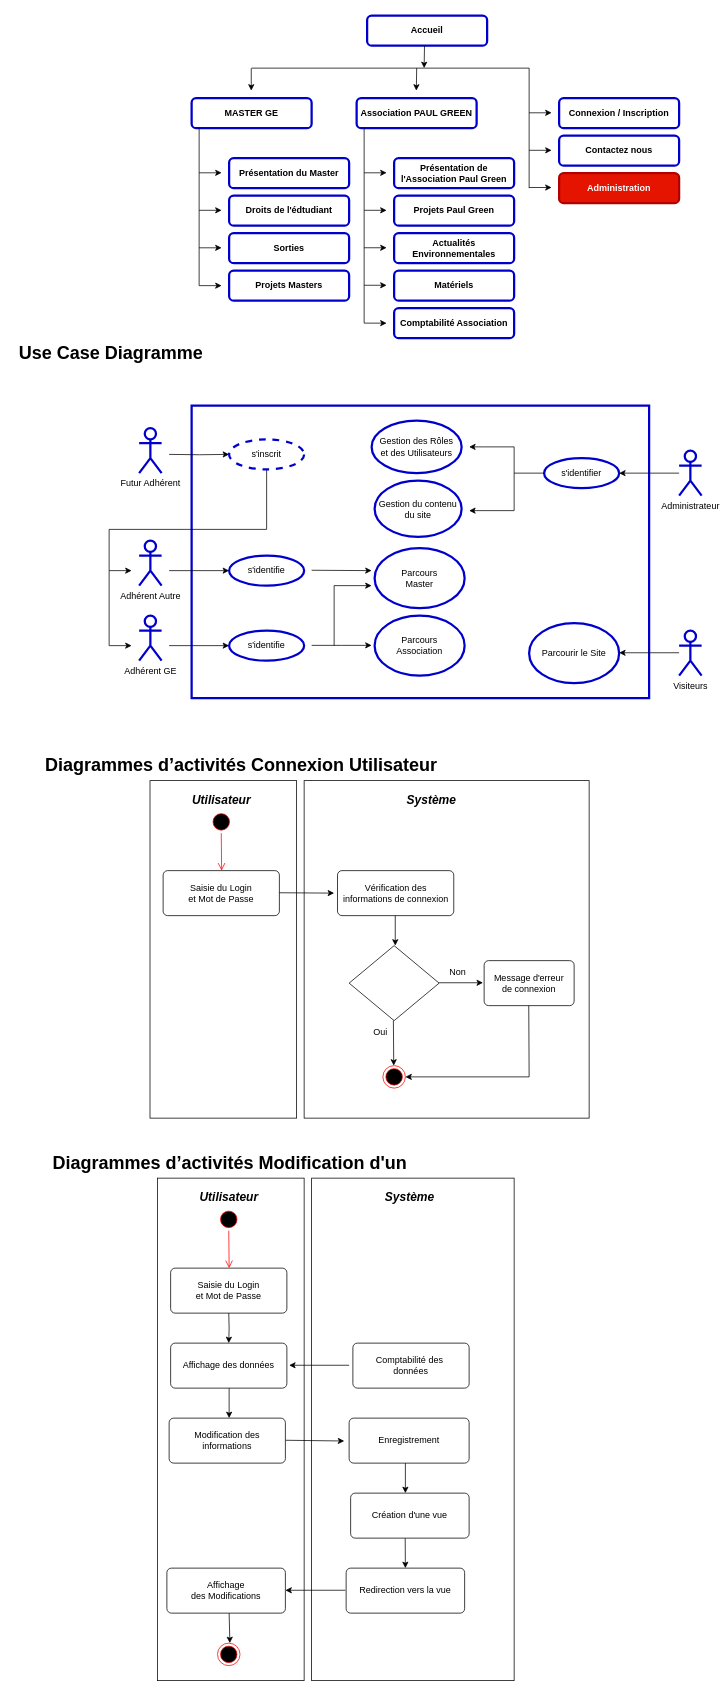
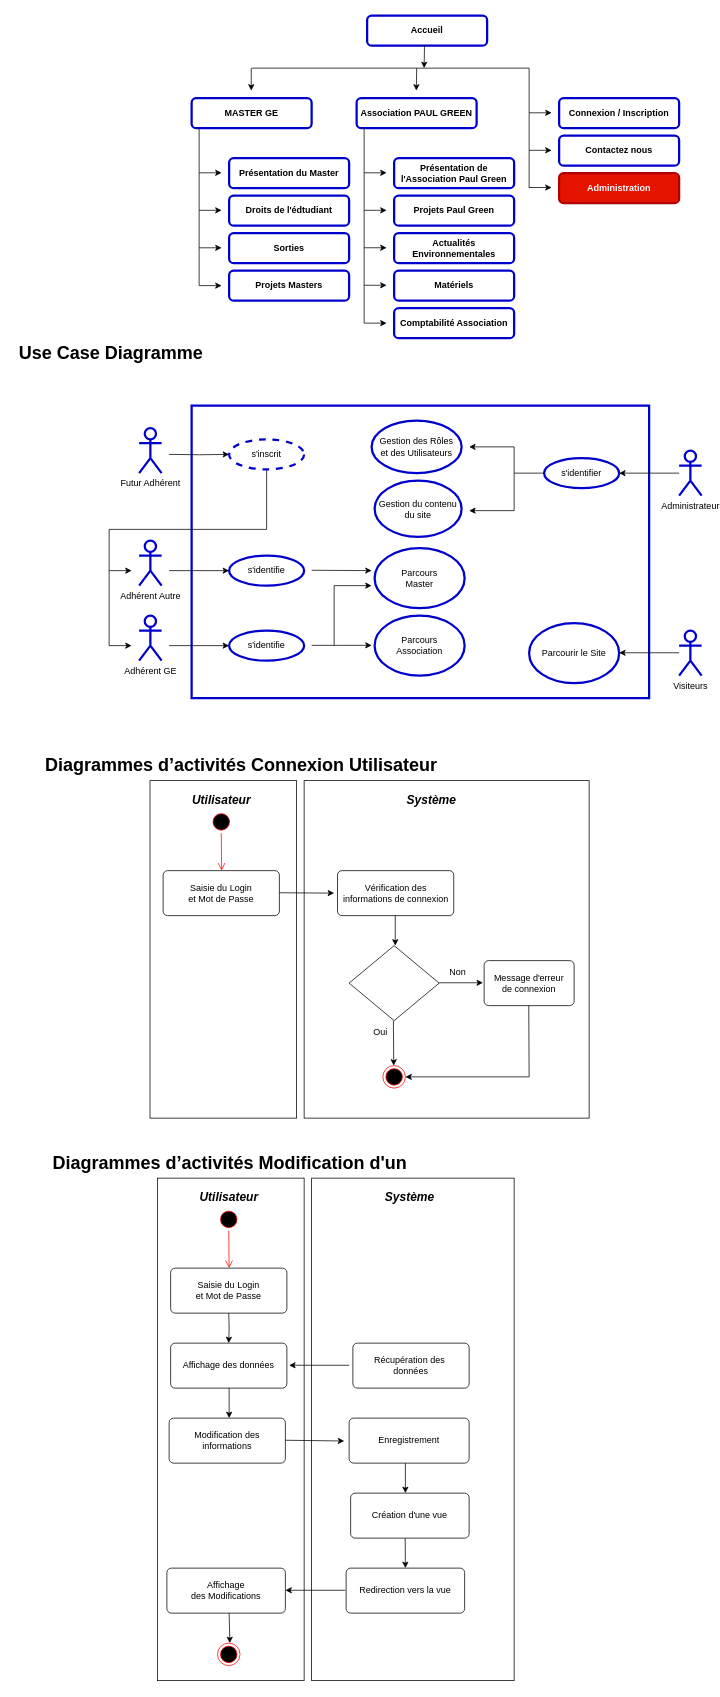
(411, 1365) -> (411, 1365)
